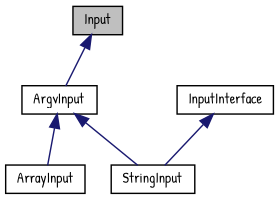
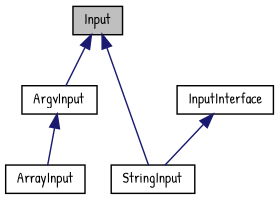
(112, 144) -> (128, 107)
